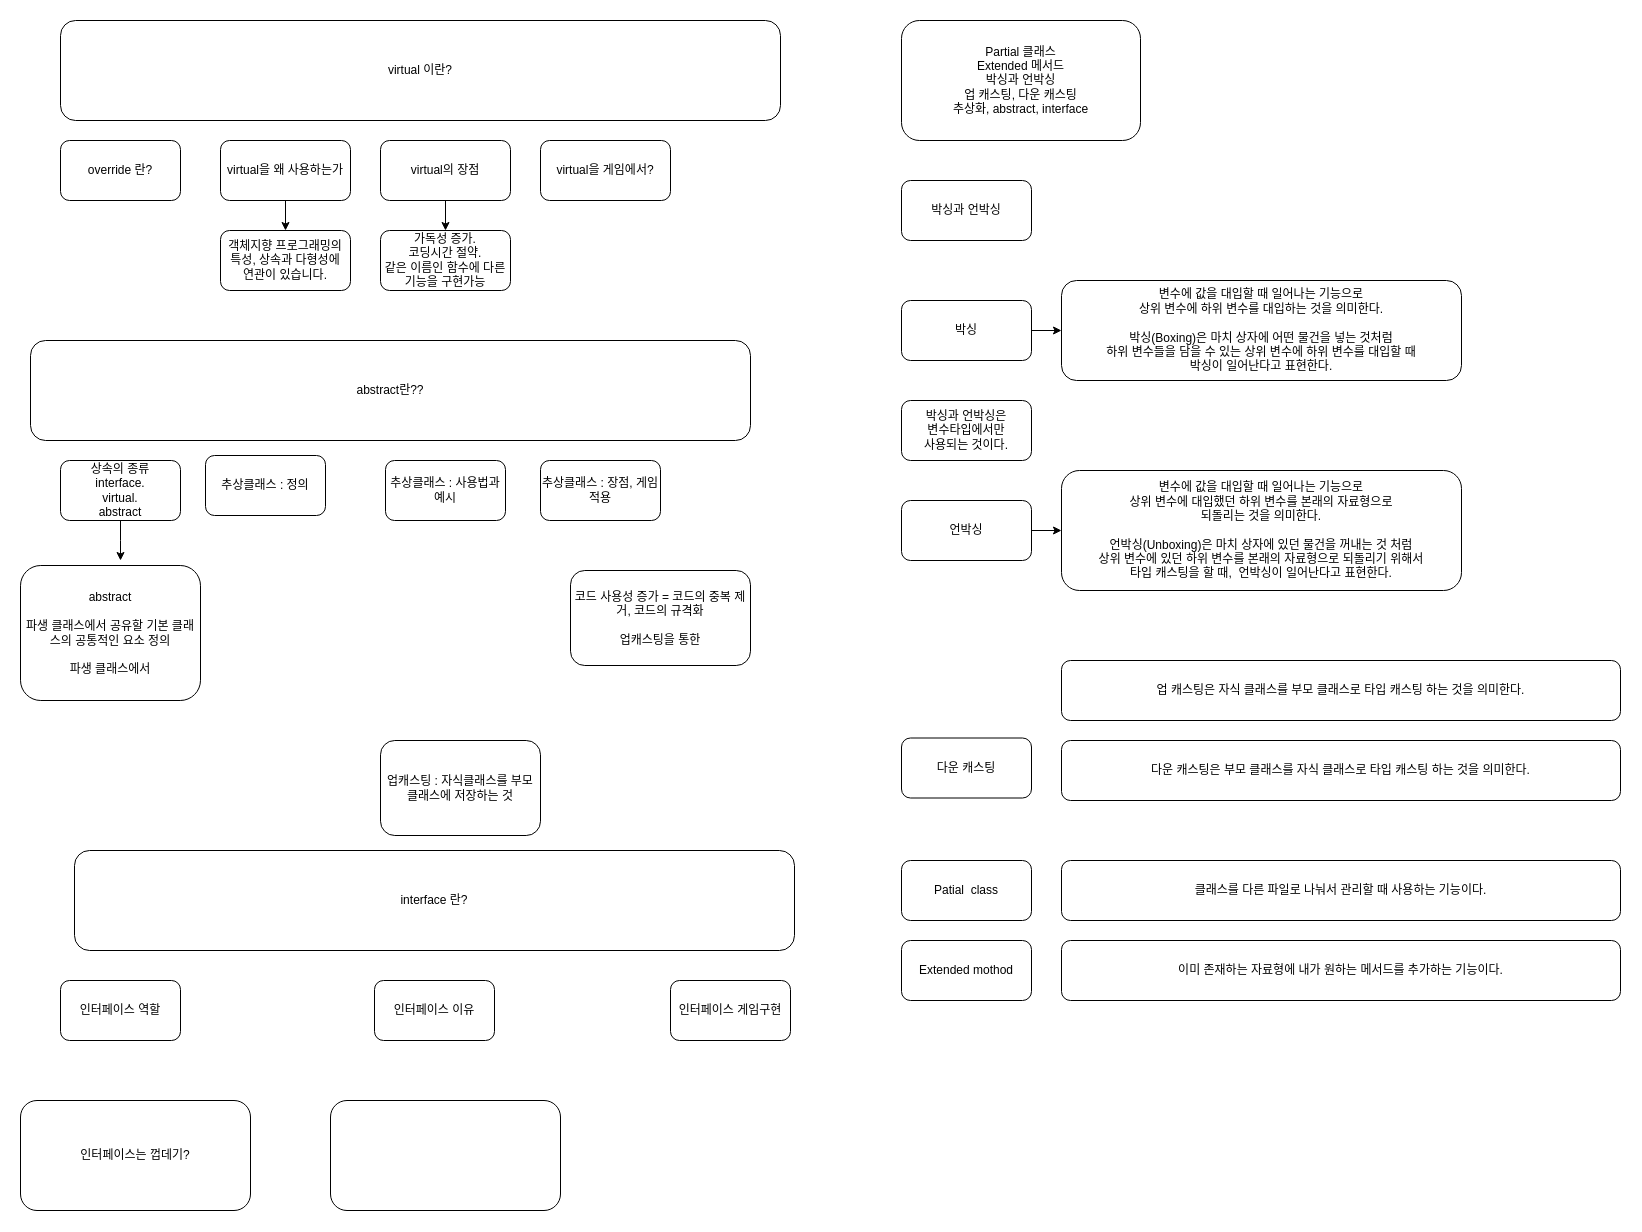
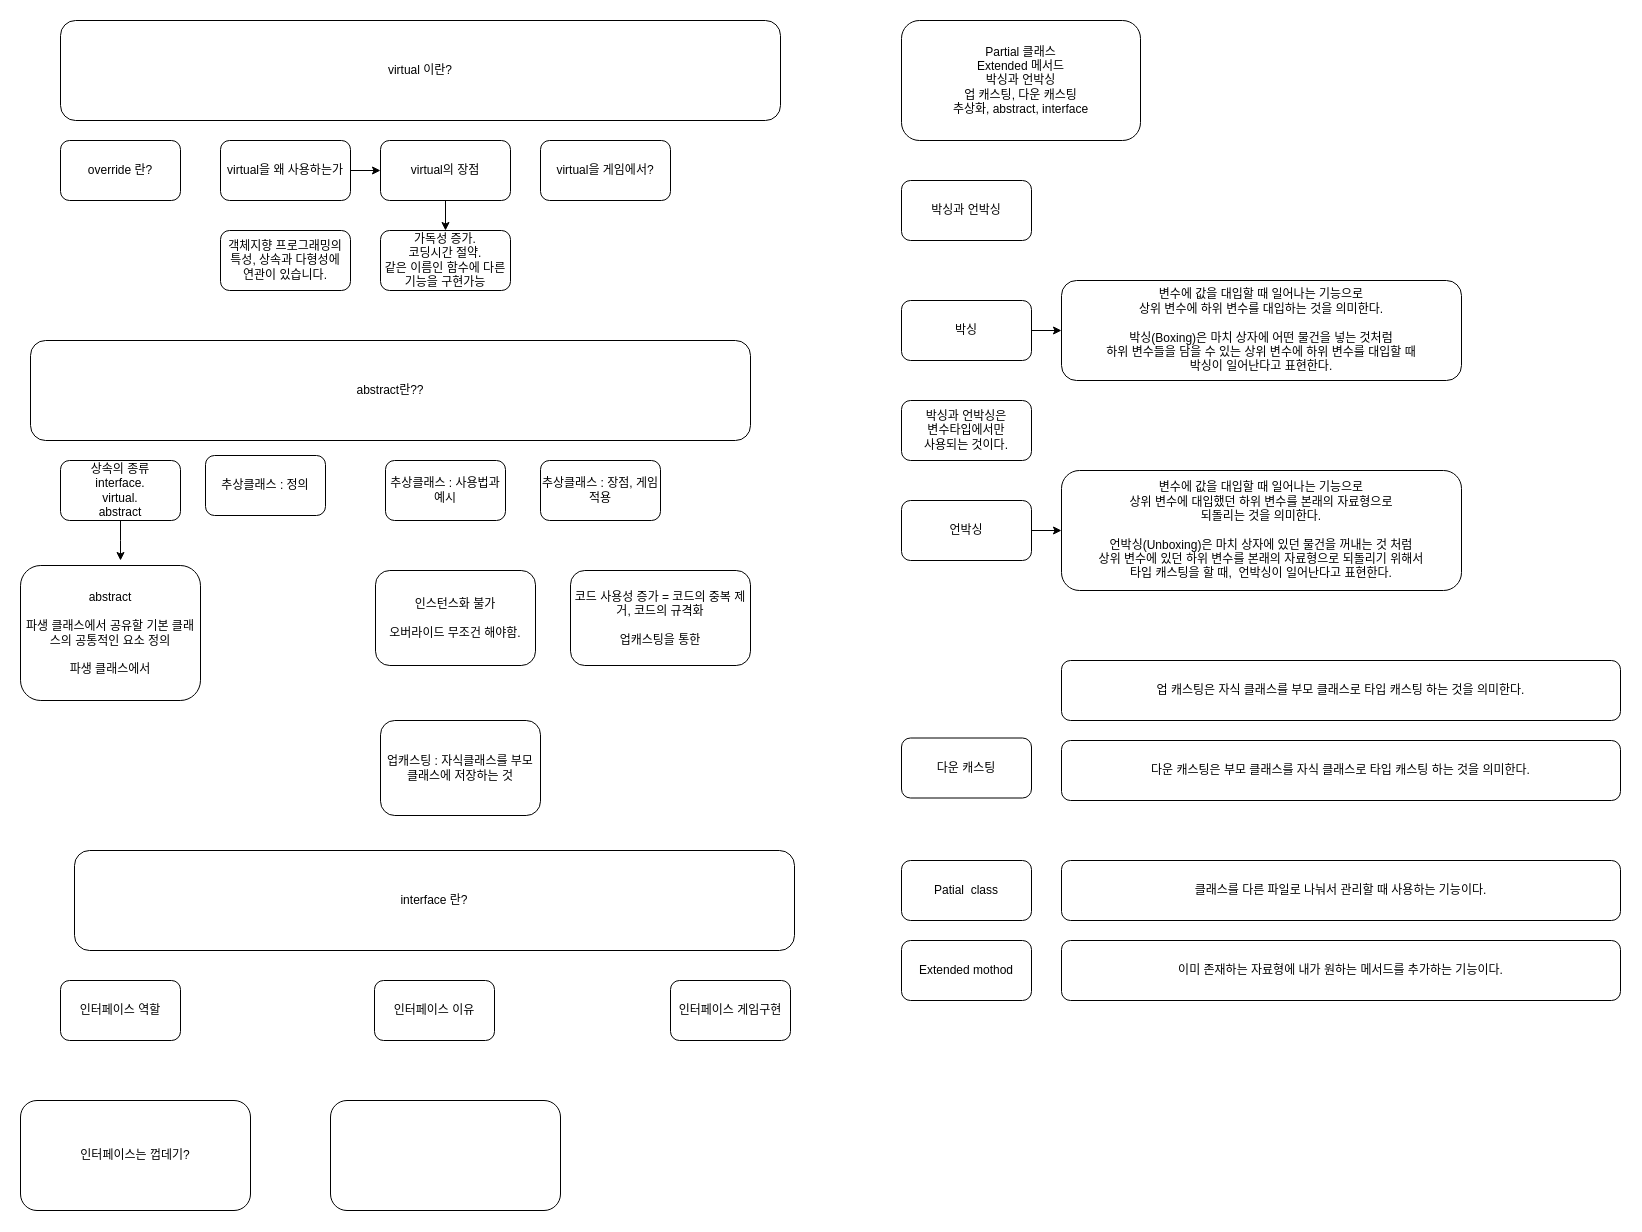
(286, 220) -> (370, 171)
none -> (456, 618)
(461, 788) -> (461, 768)
